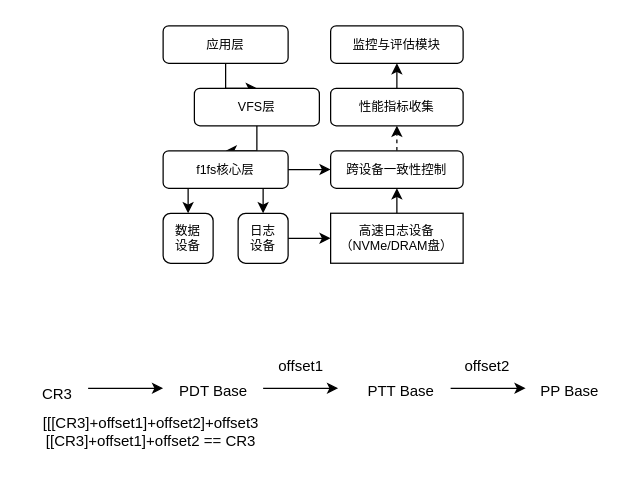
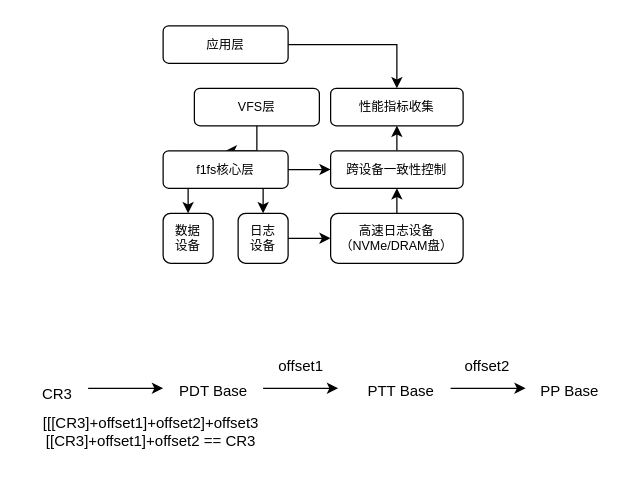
(397, 44) -> none
(226, 76) -> (355, 44)
(397, 84) -> none
(397, 141) -> (397, 141)
(397, 238) -> (397, 238)
